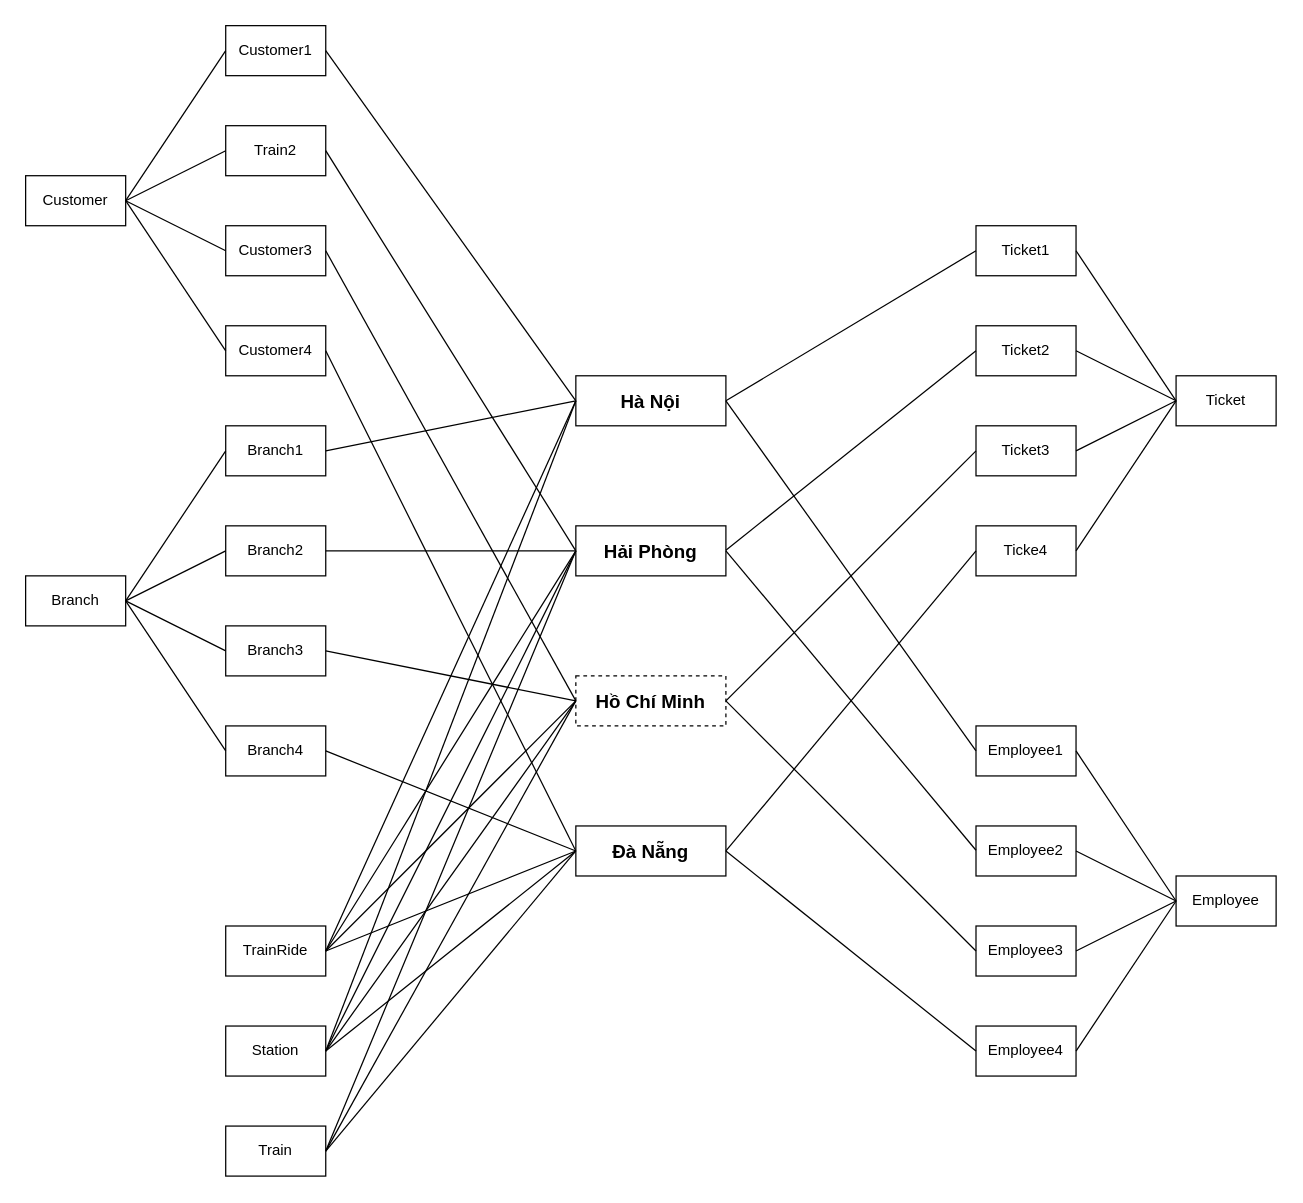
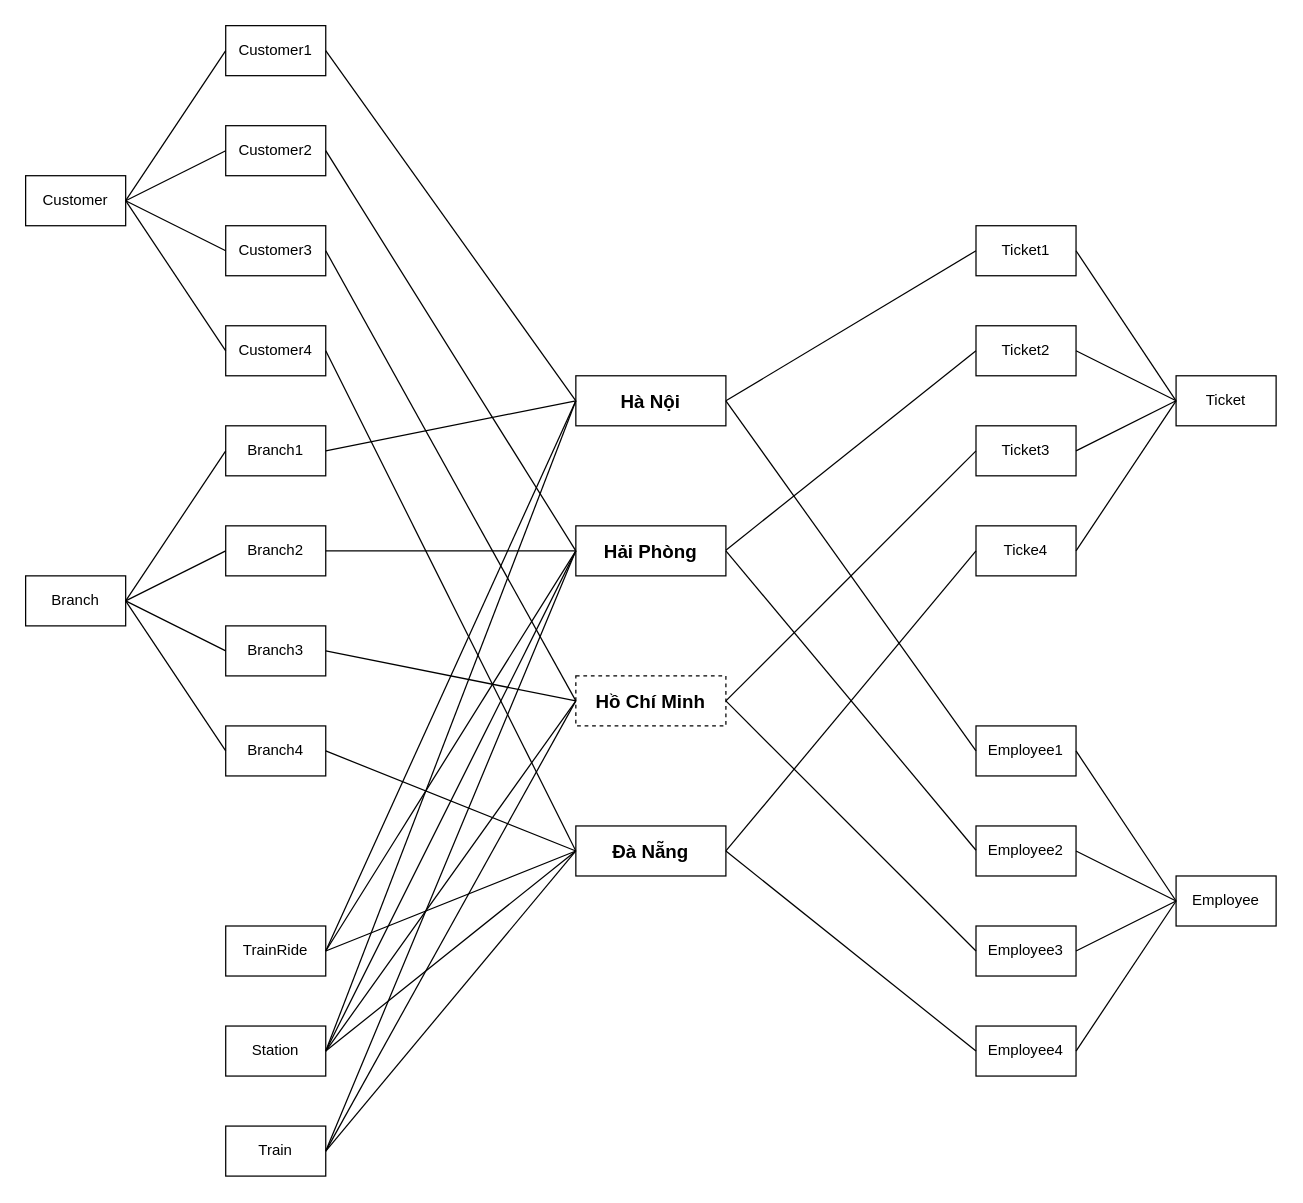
(276, 151) -> (276, 151)
(516, 760) -> none
